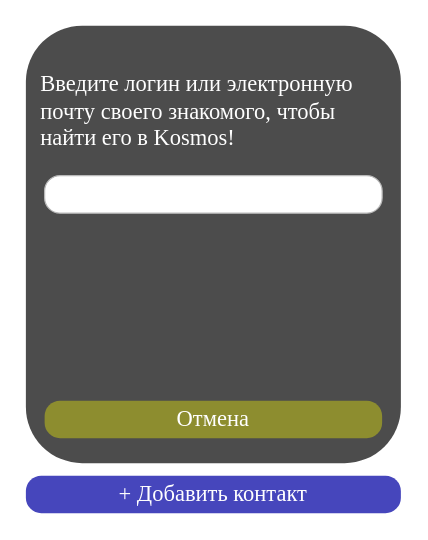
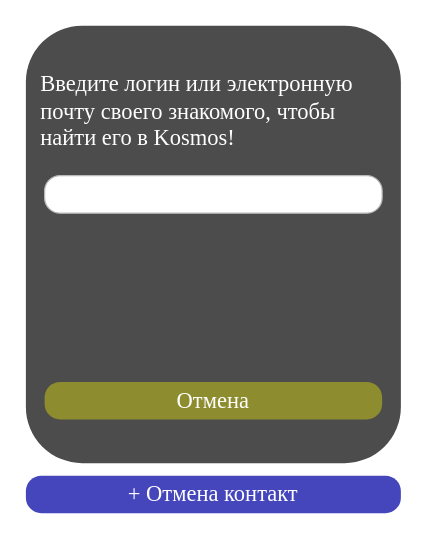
(213, 419) -> (213, 401)
(213, 494) -> (213, 494)
